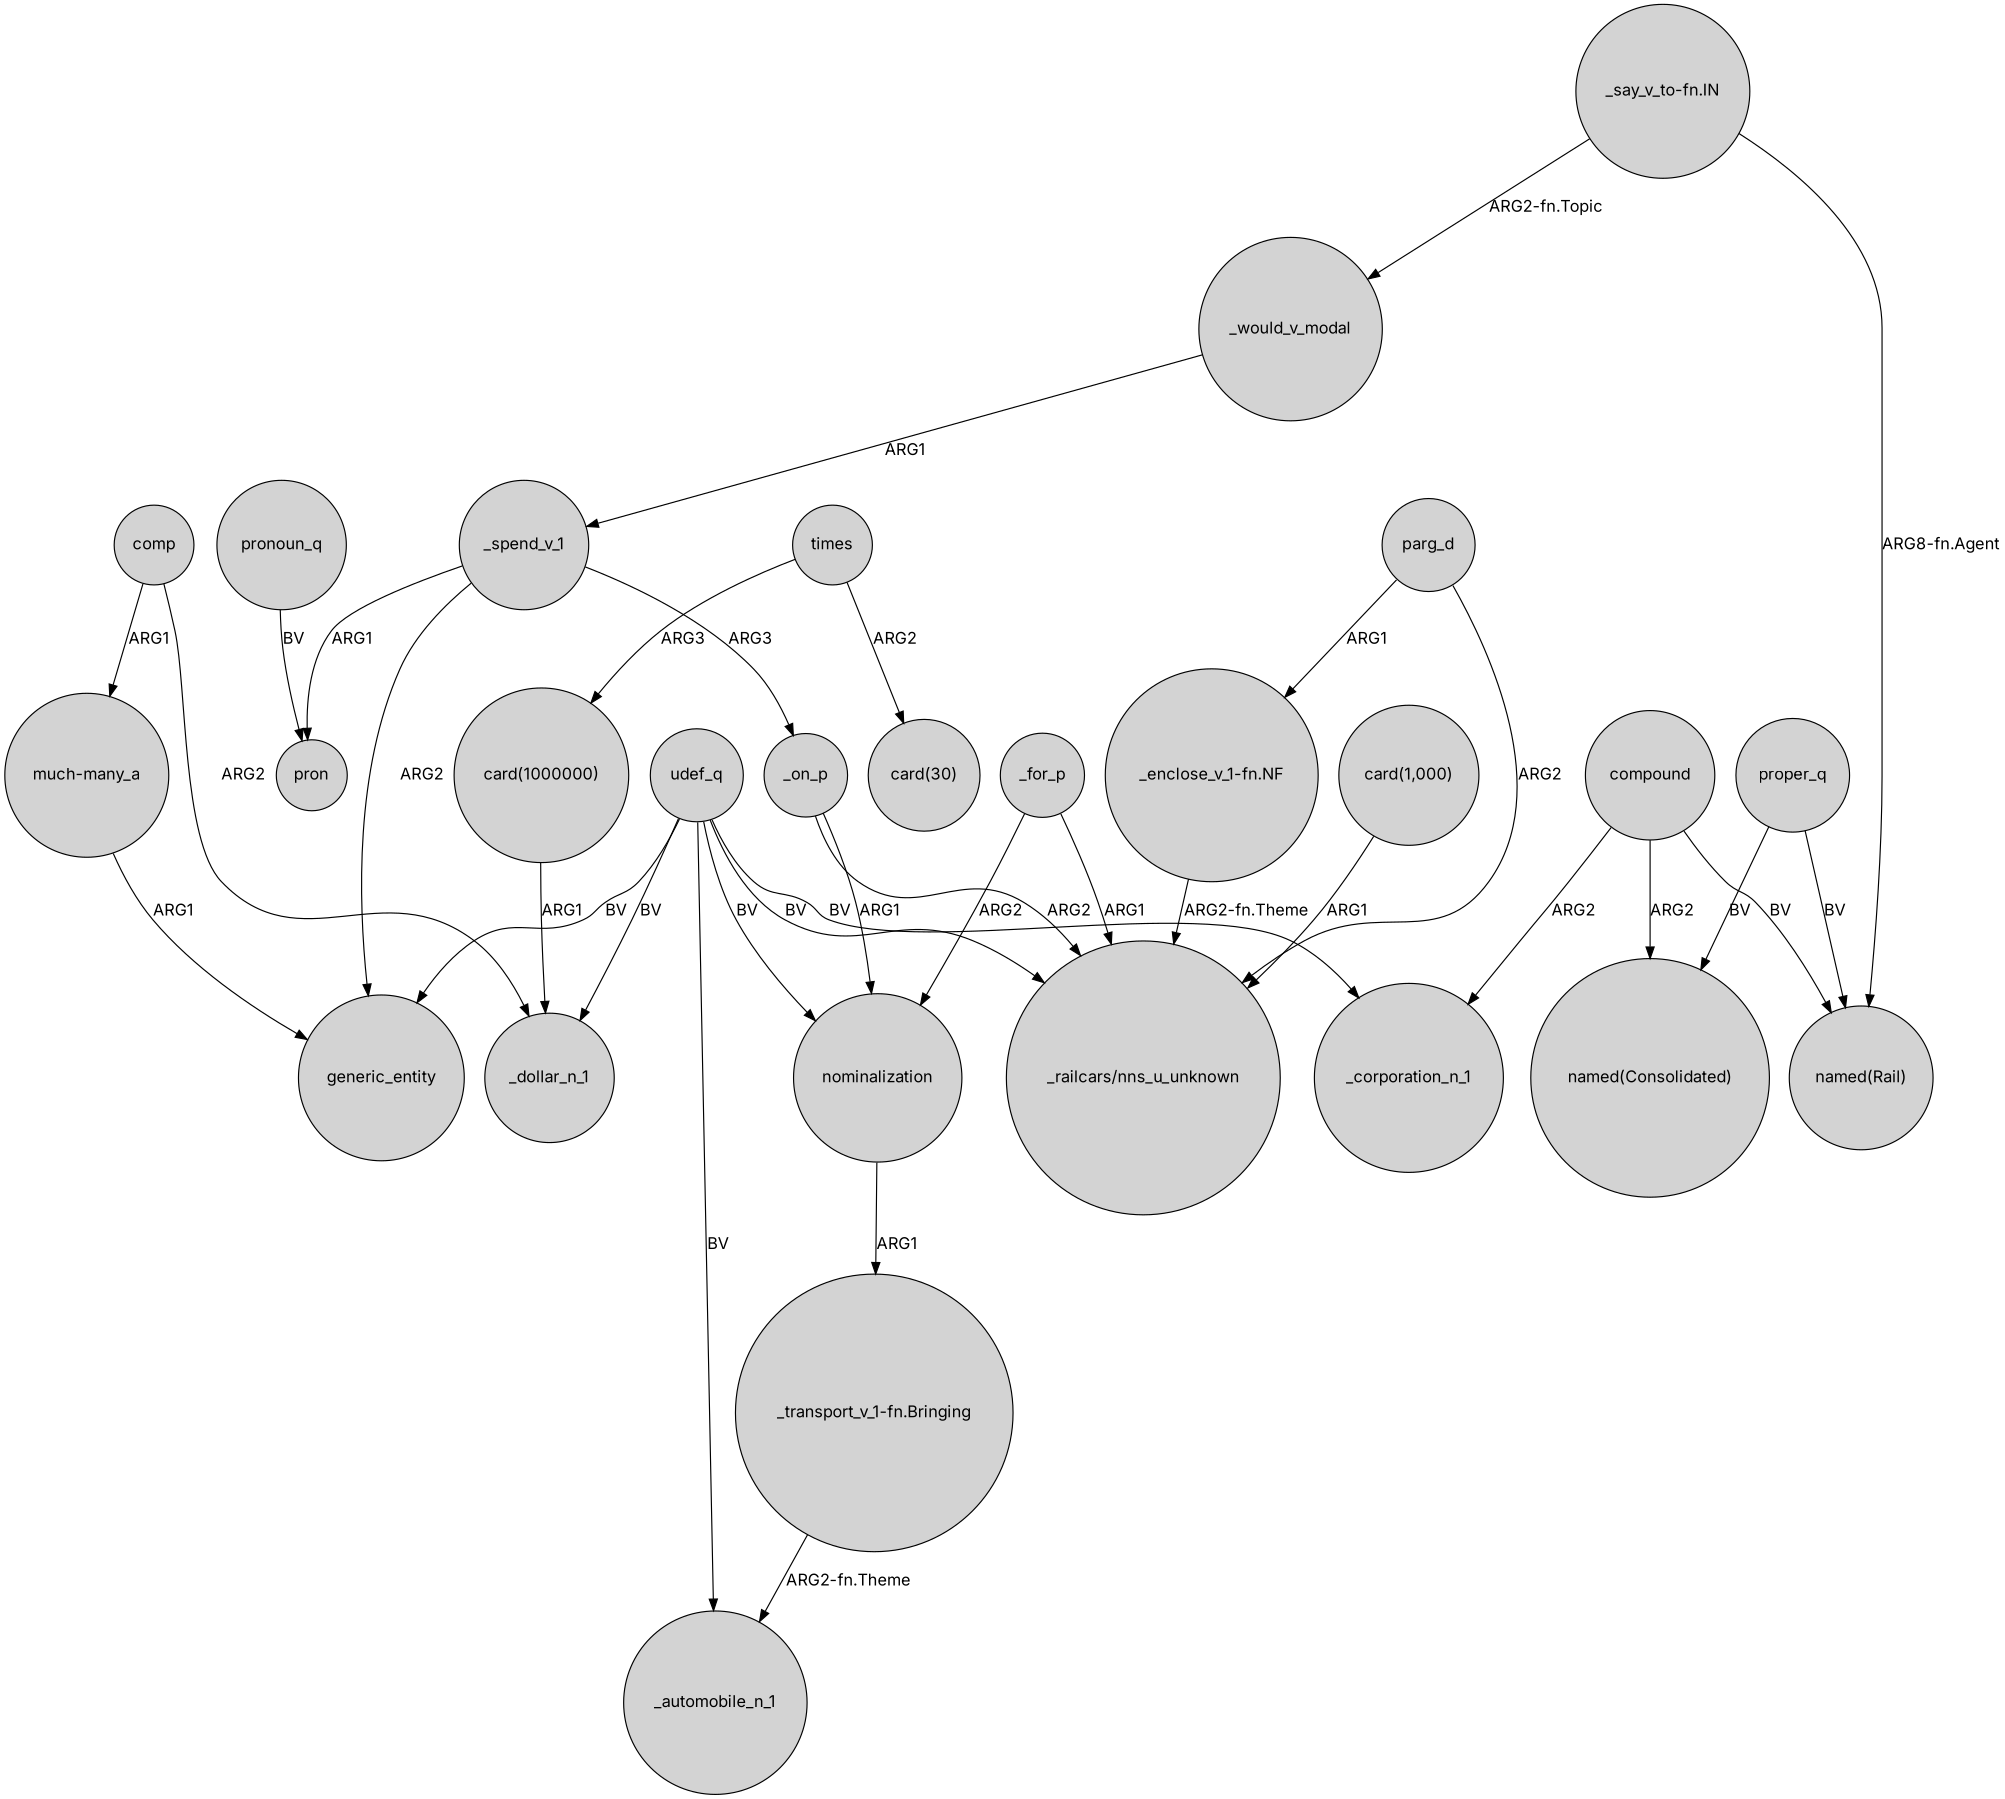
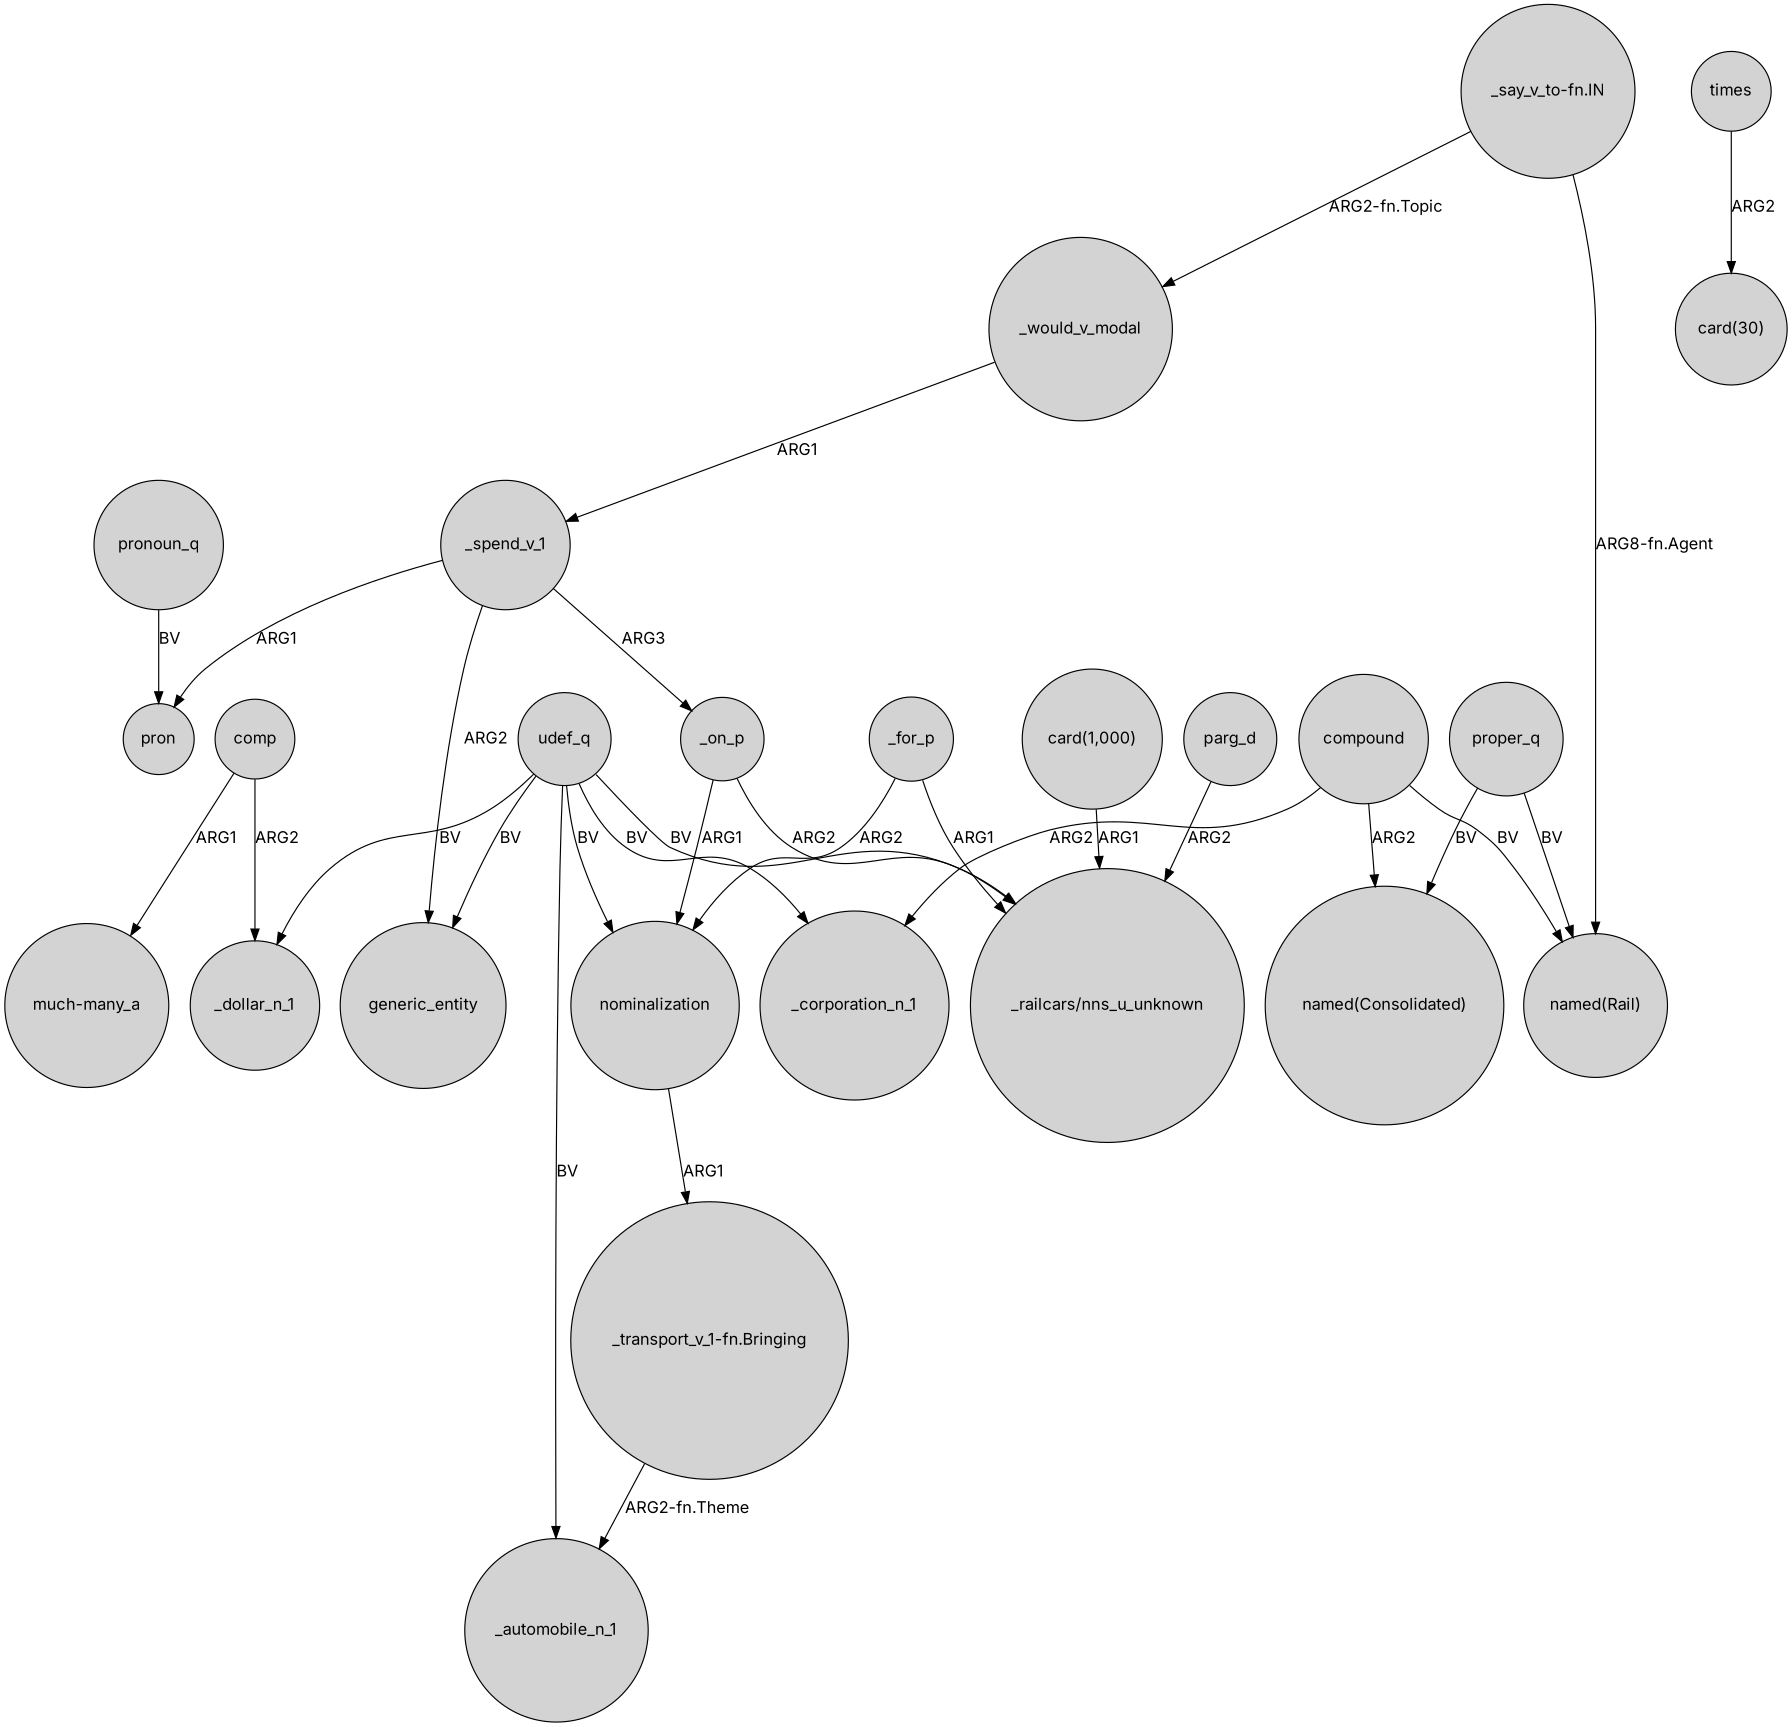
(541, 775) -> none
(1212, 775) -> none
(190, 958) -> none
